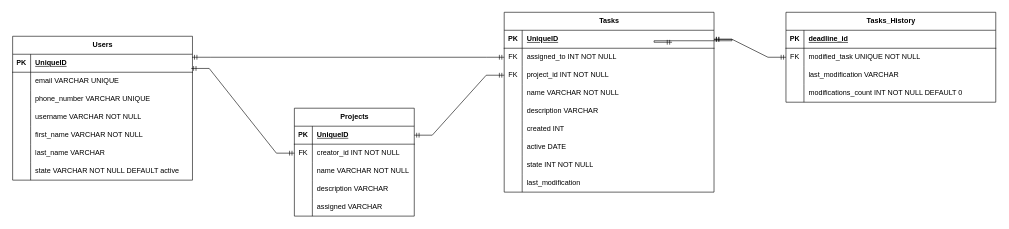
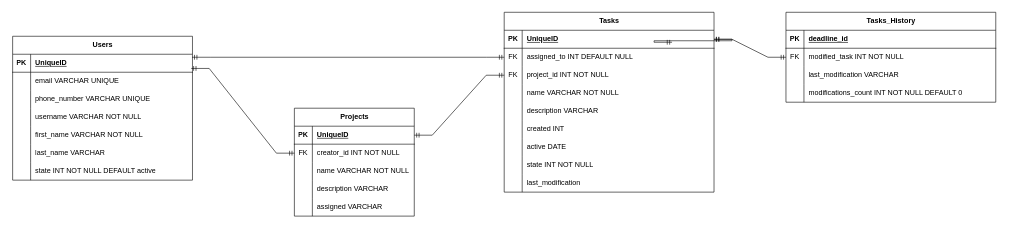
(572, 57) -> (580, 57)
(863, 57) -> (857, 57)
(104, 171) -> (96, 171)
